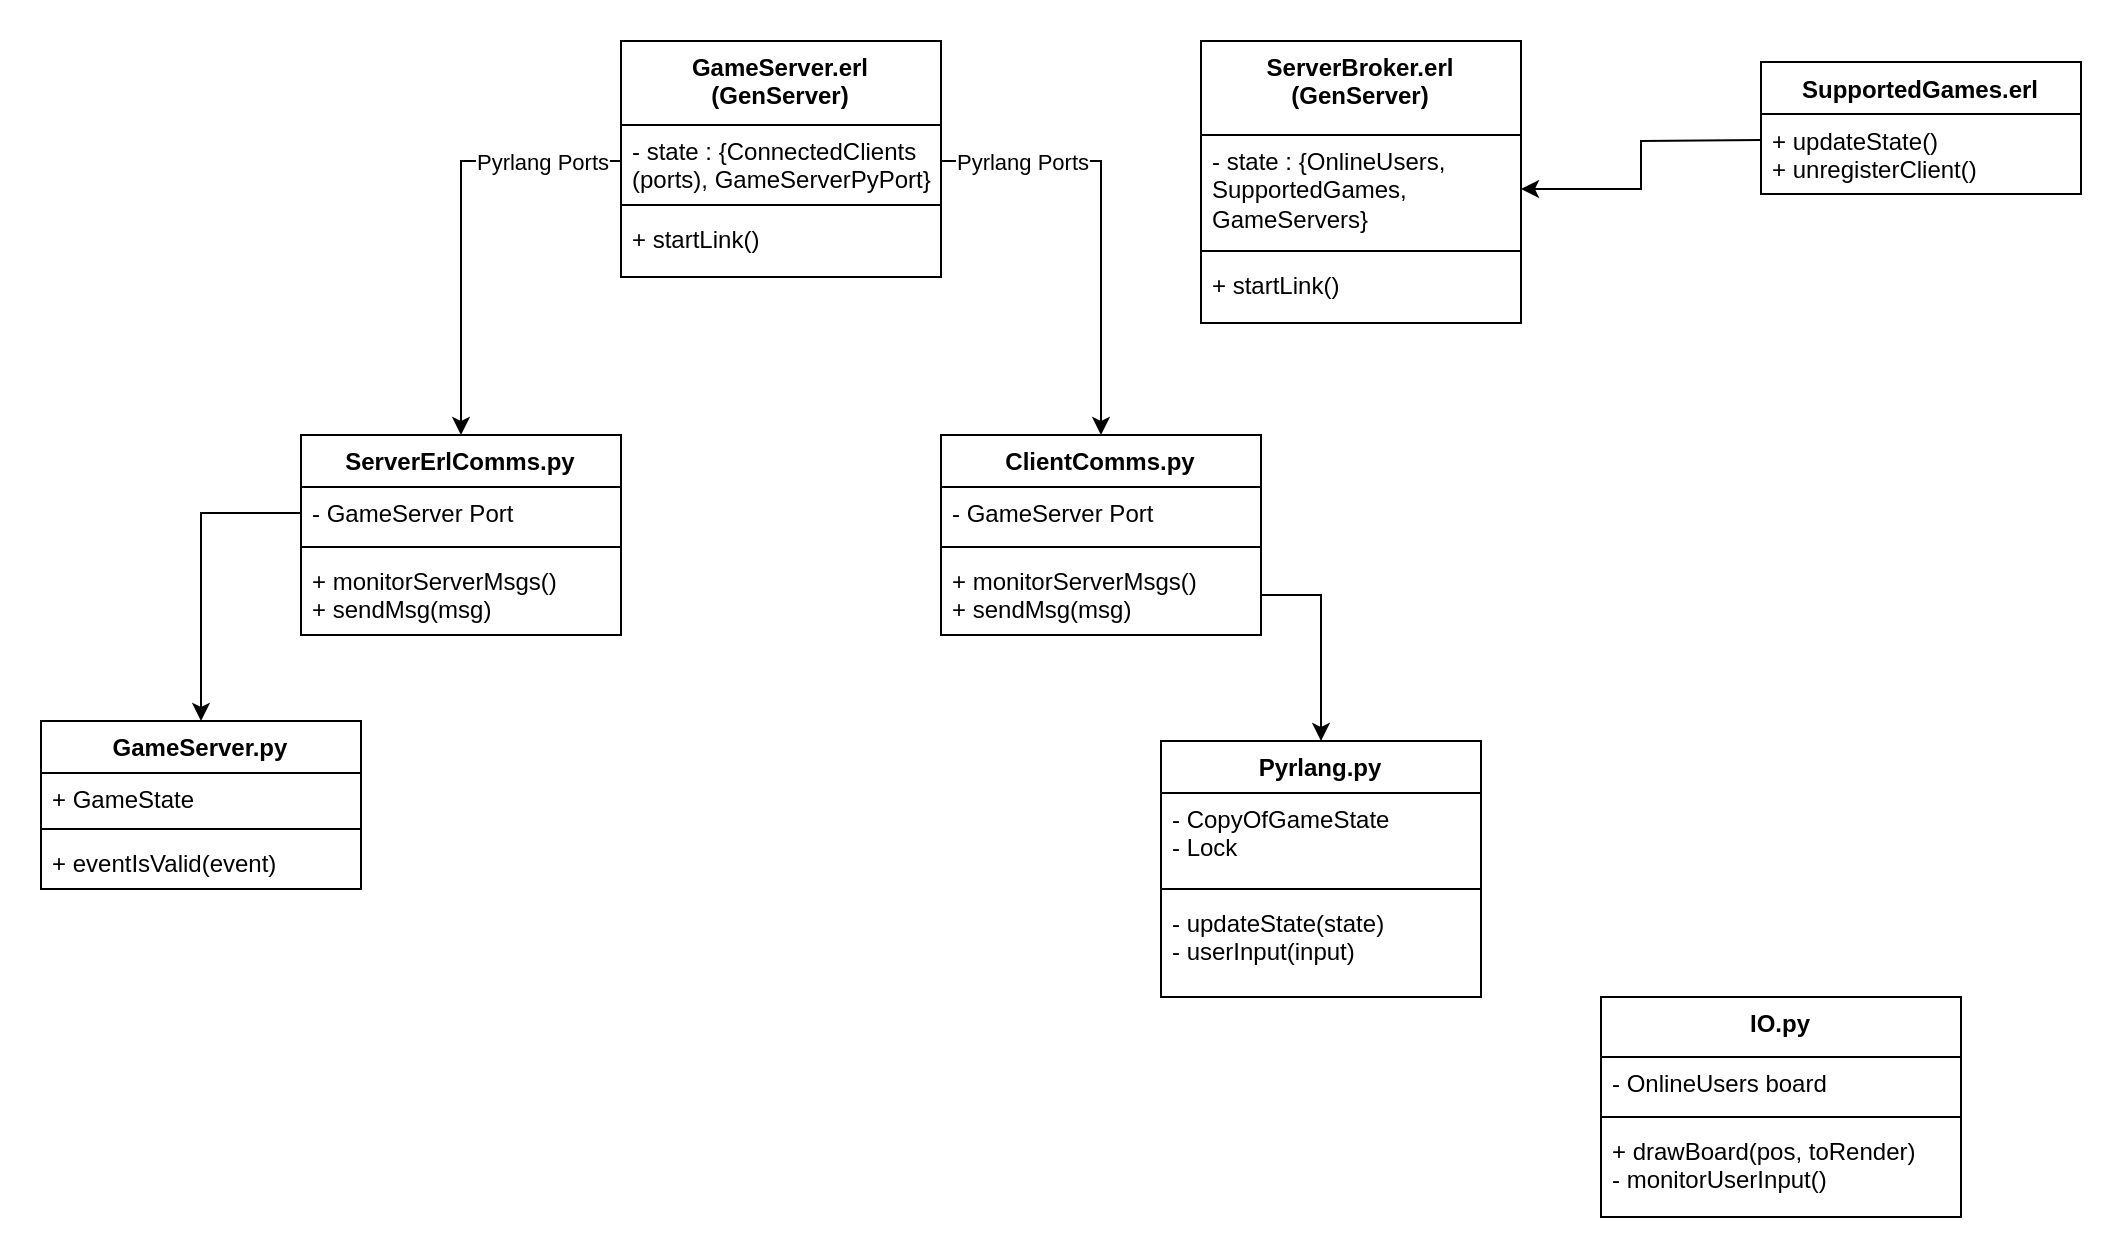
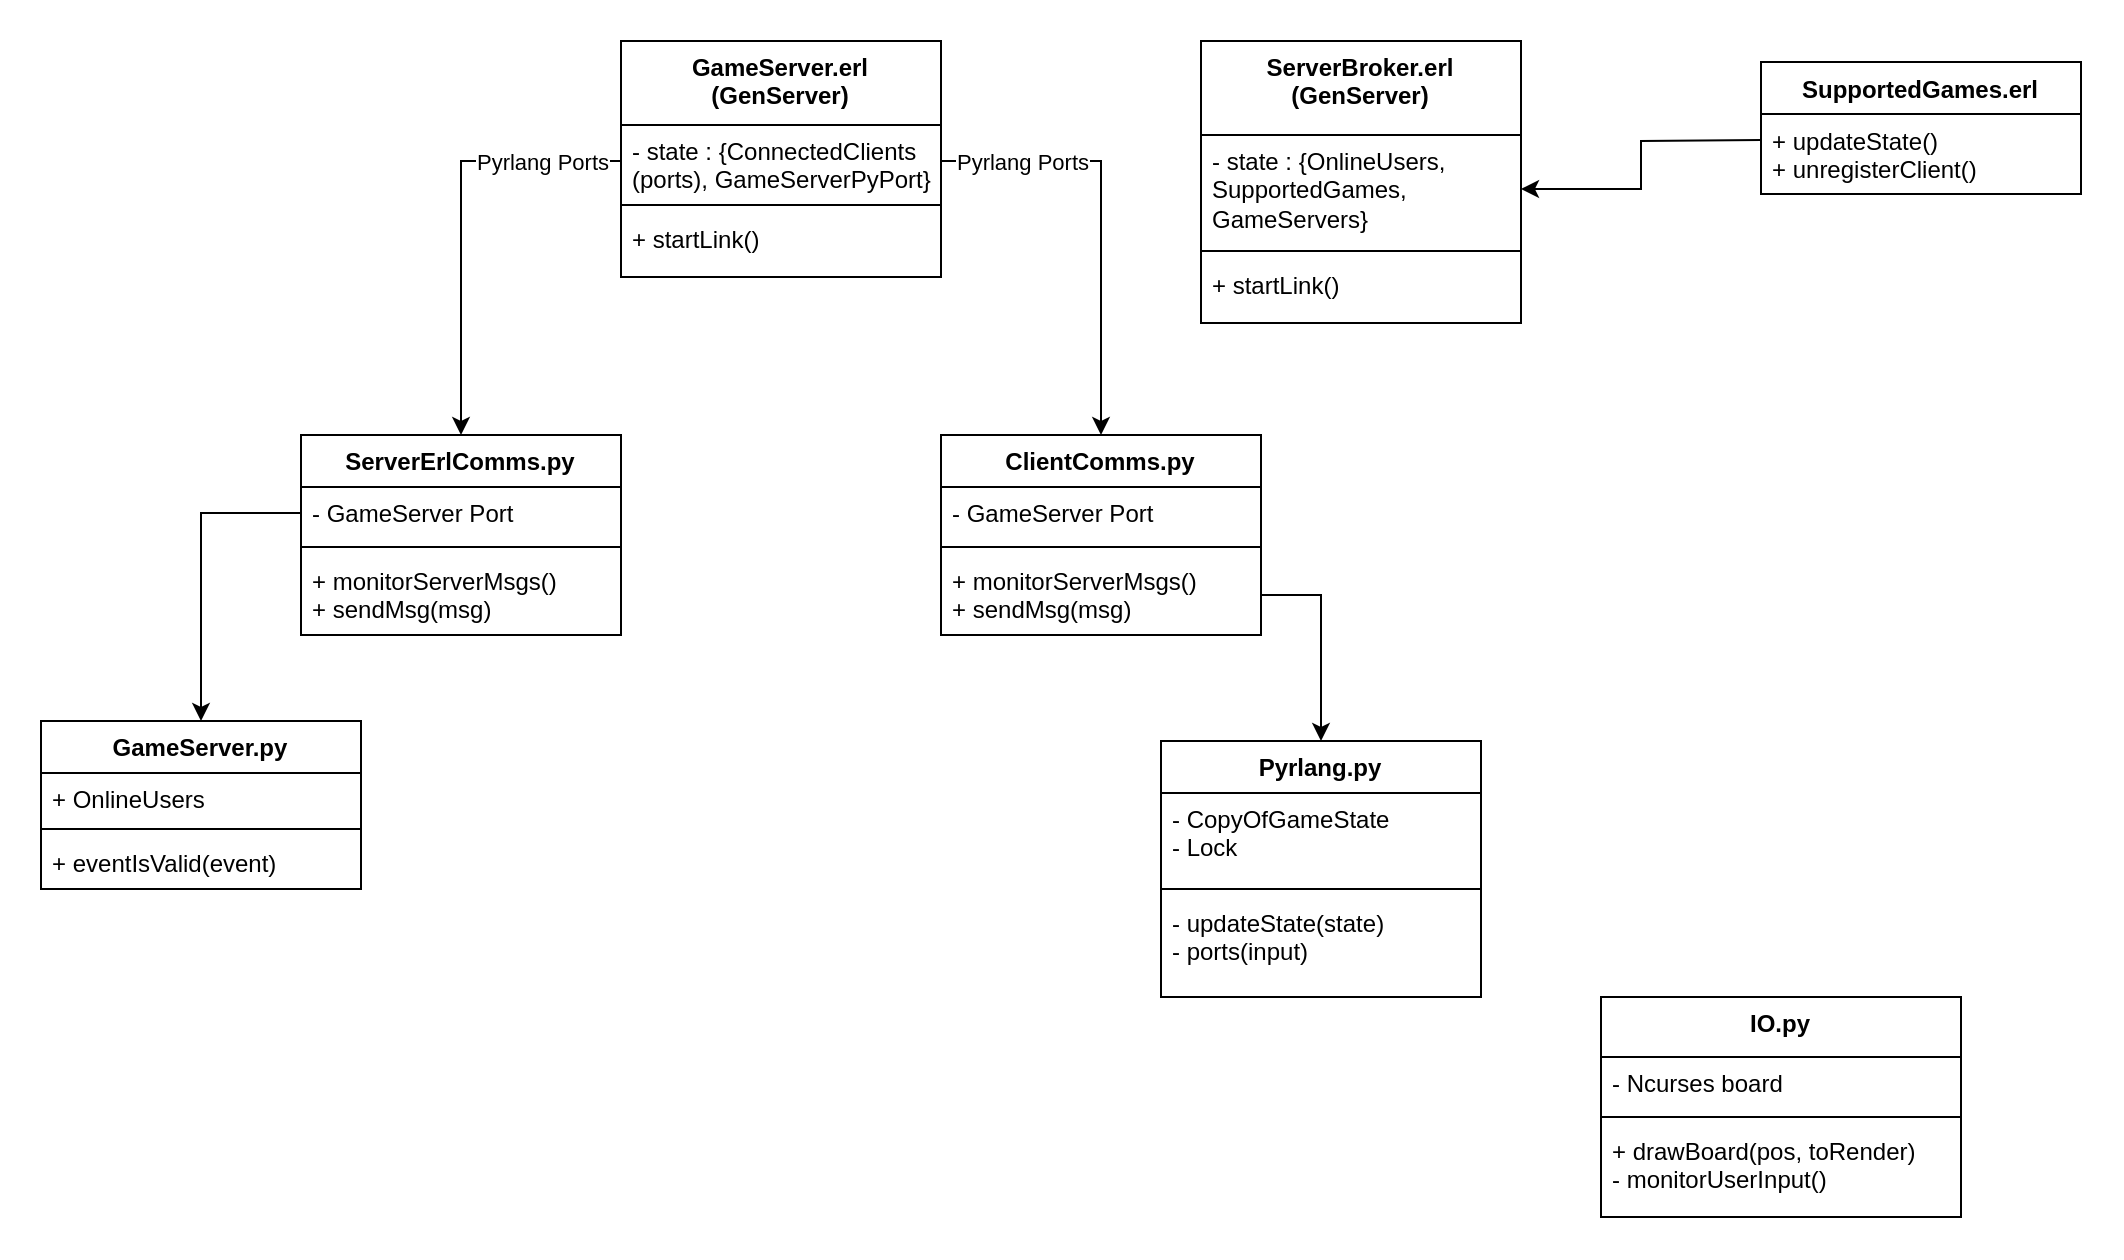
(124, 801) -> (131, 801)
(1304, 940) -> (1304, 940)
(1728, 1085) -> (1708, 1085)
